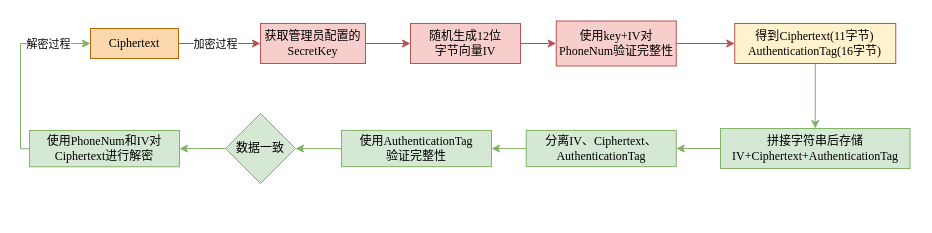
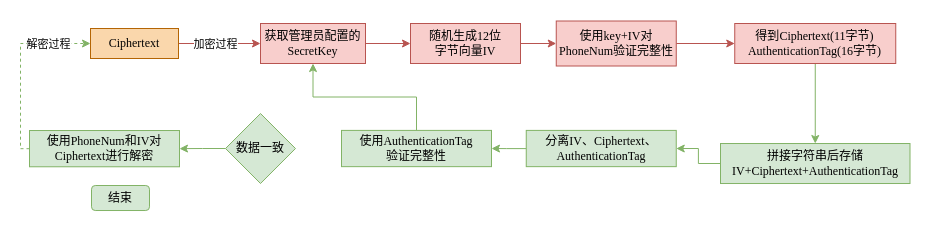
(815, 44) -> (815, 44)
(21, 97) -> (21, 97)
(323, 149) -> (368, 97)
(815, 149) -> (815, 164)
none -> (121, 198)
